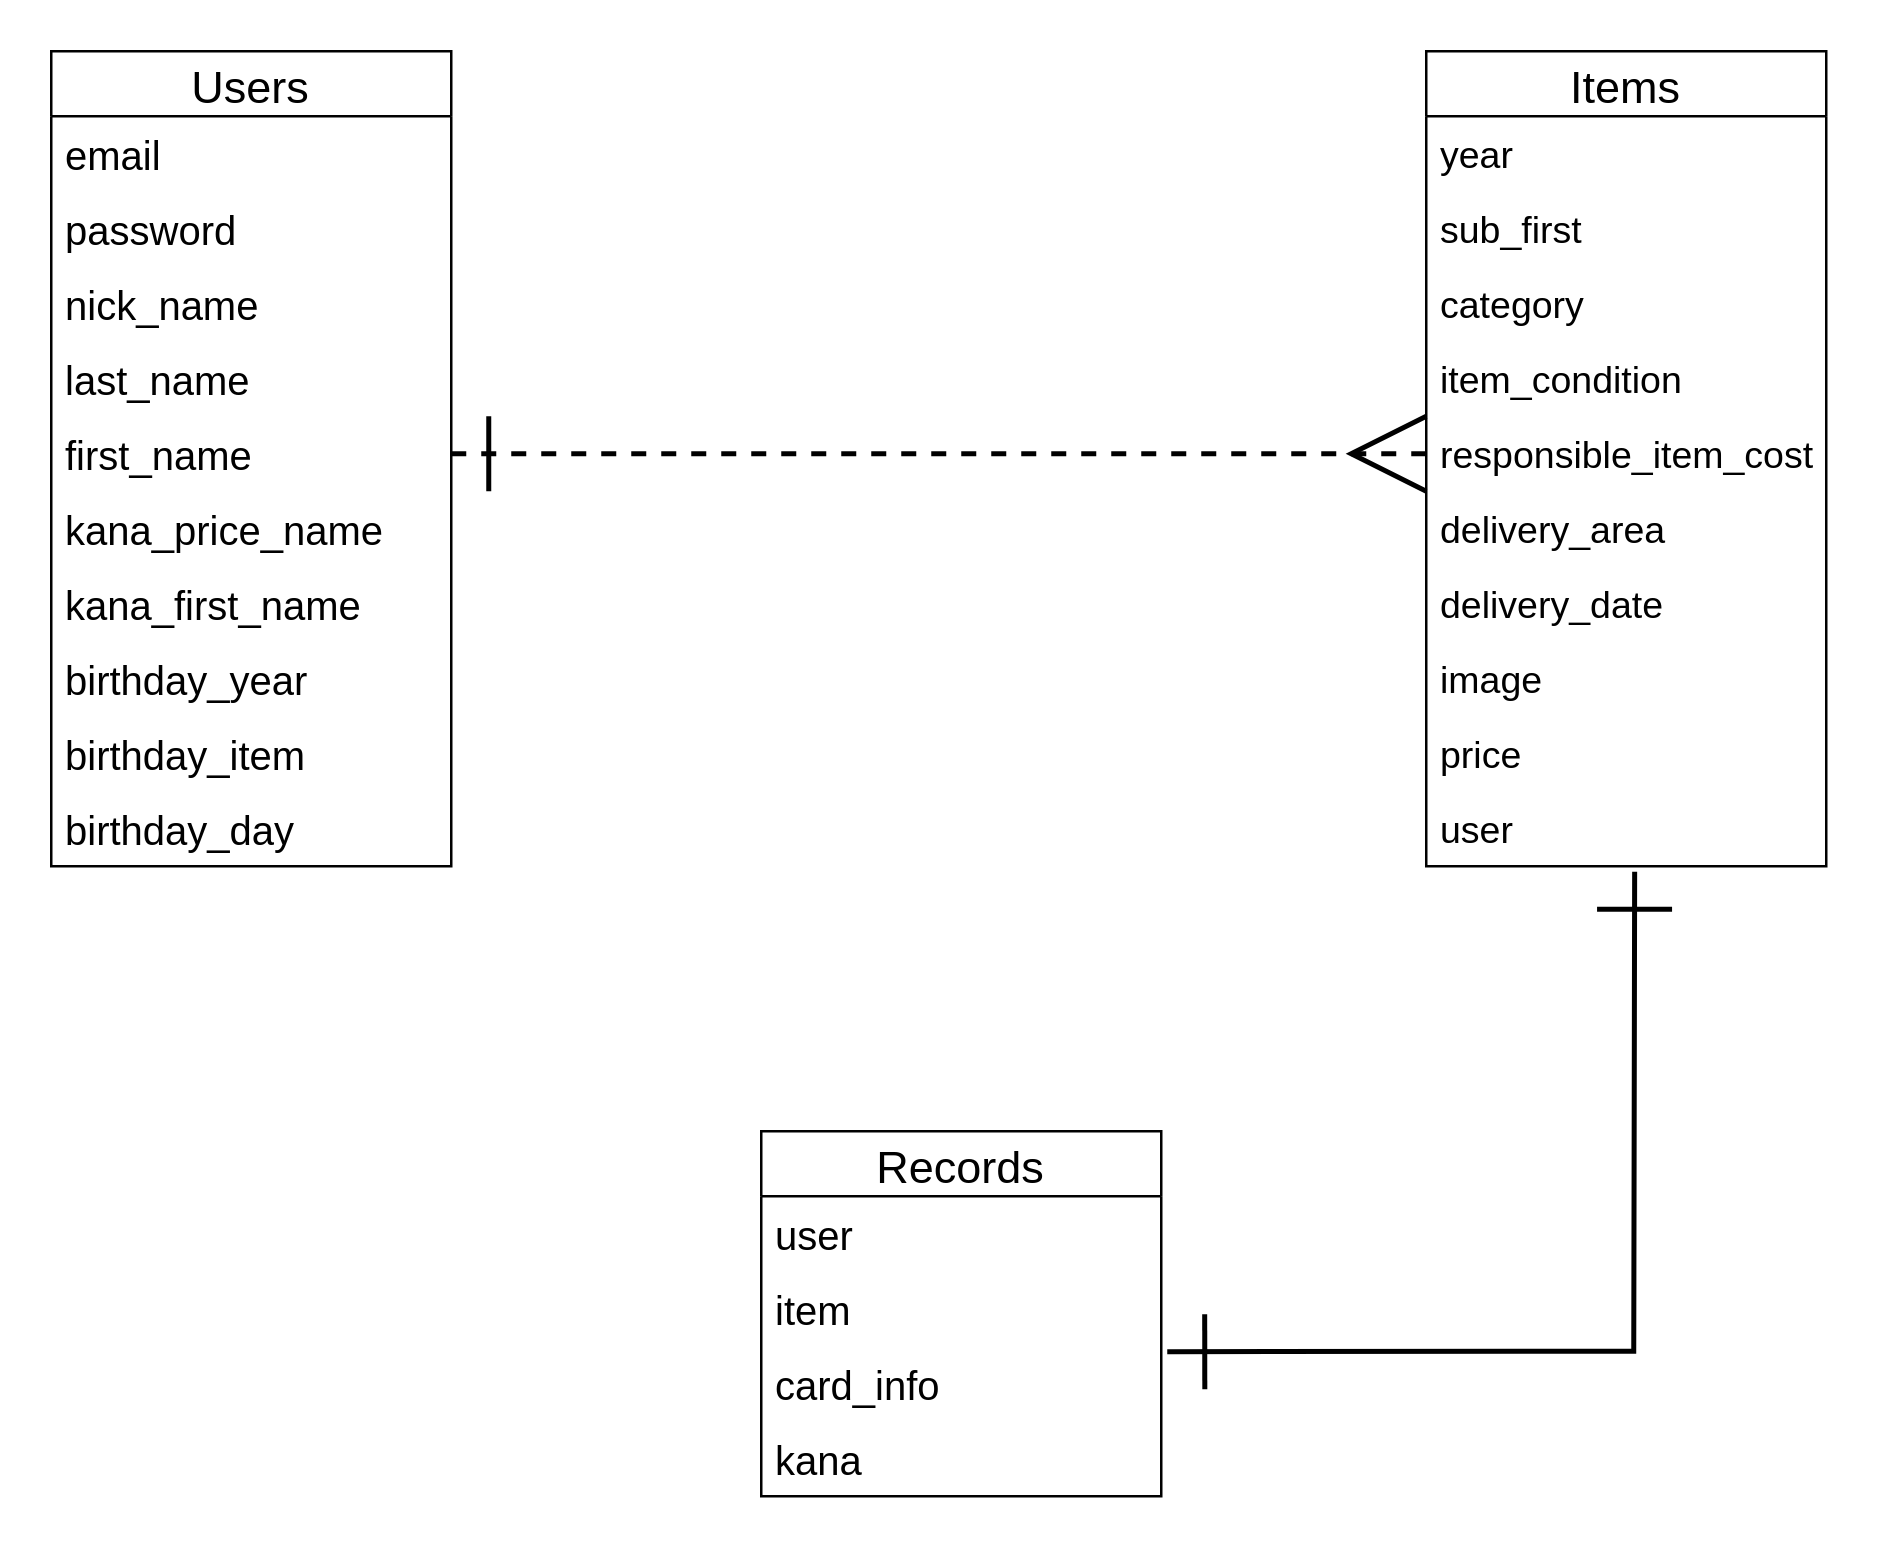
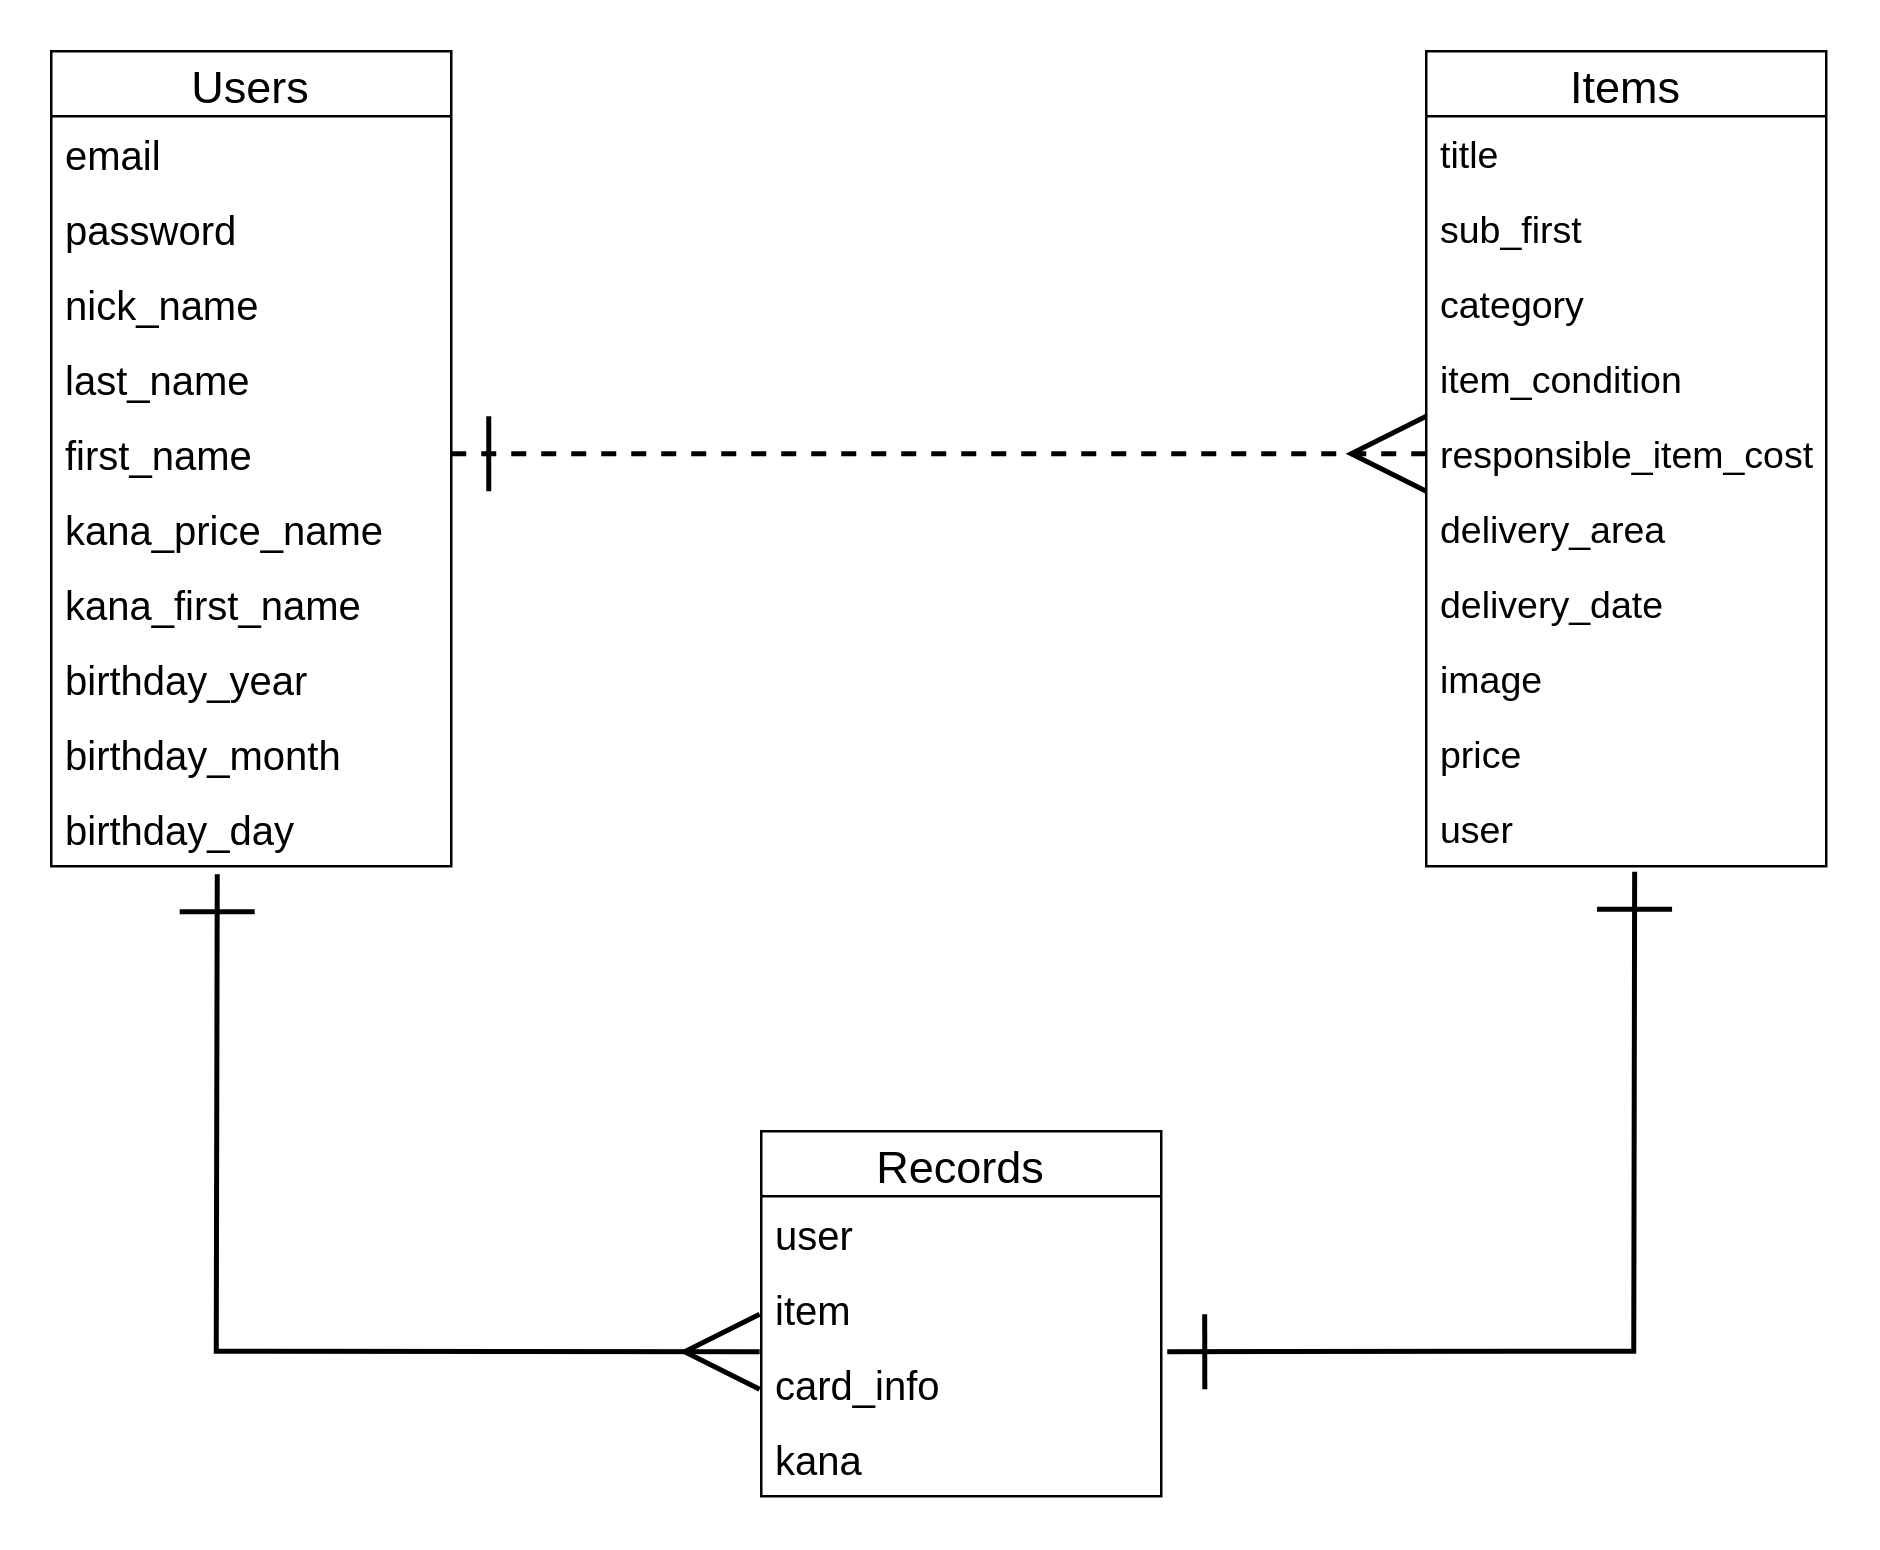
(1482, 155) -> (1483, 155)
(200, 757) -> (217, 757)
none -> (248, 1351)
